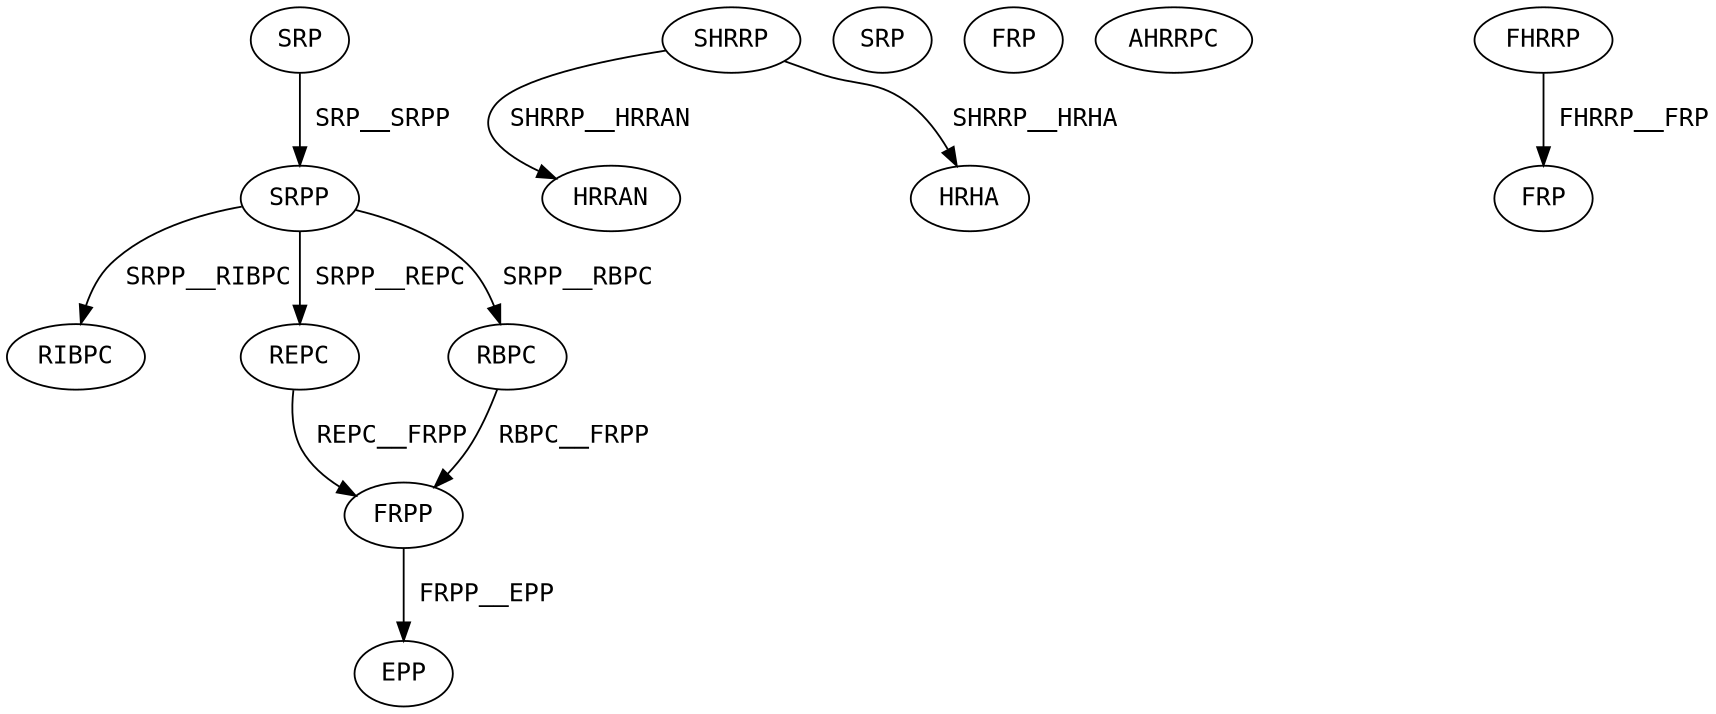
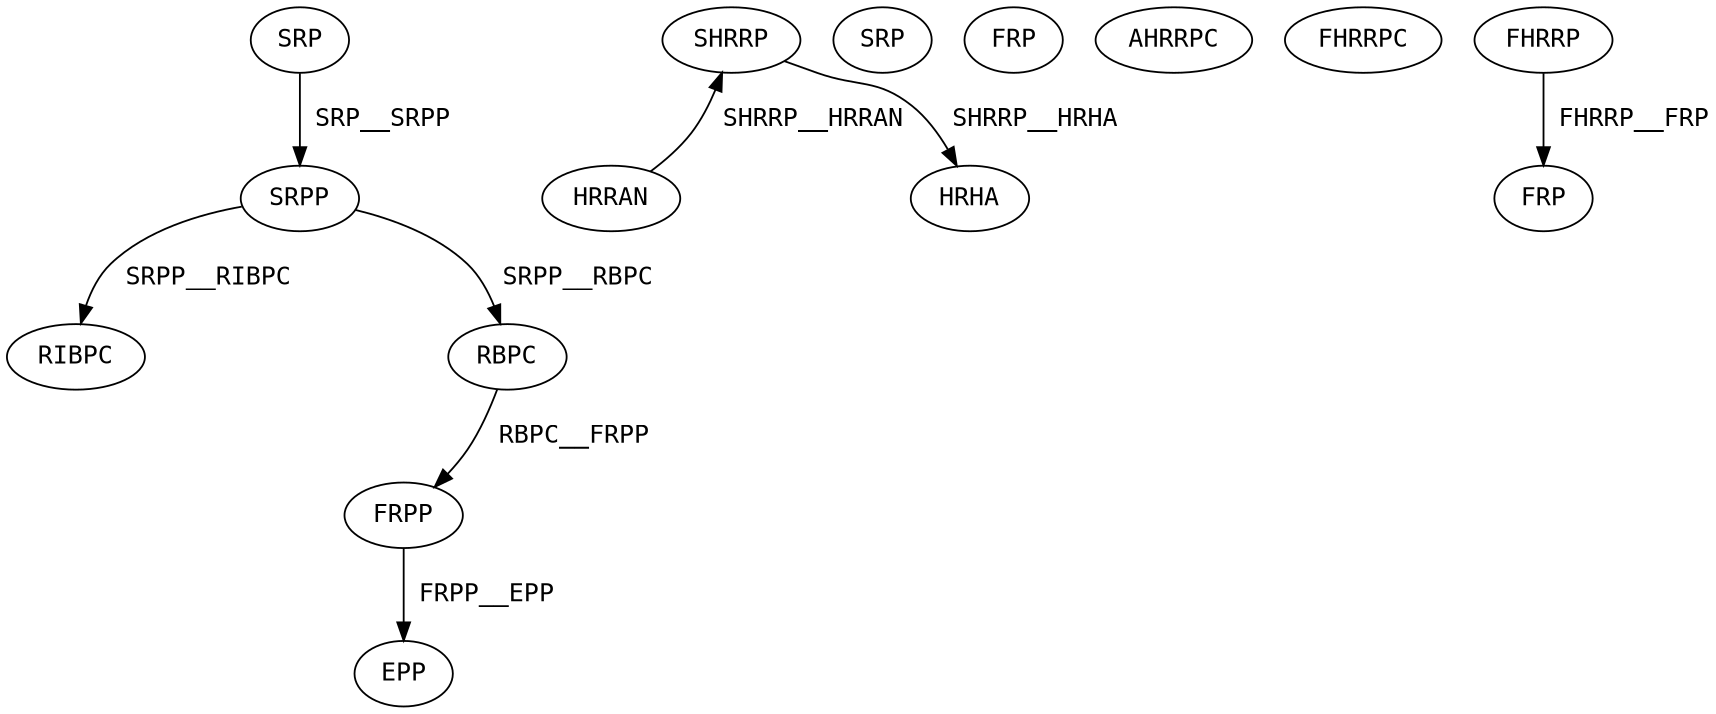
none -> (1363, 40)
(533, 82) -> (689, 136)
(300, 357) -> none
